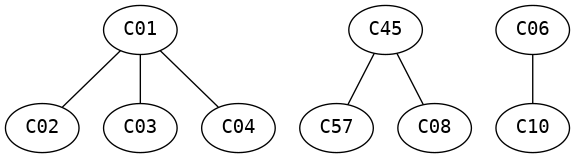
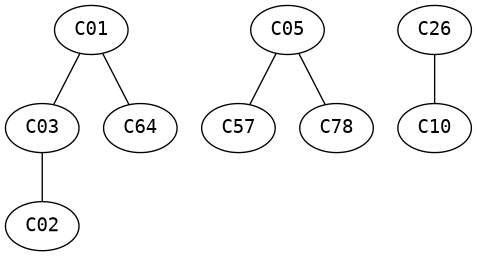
(386, 30) -> (287, 30)
(533, 30) -> (435, 30)
(91, 79) -> (42, 177)
(238, 128) -> (140, 128)
(435, 128) -> (337, 128)
